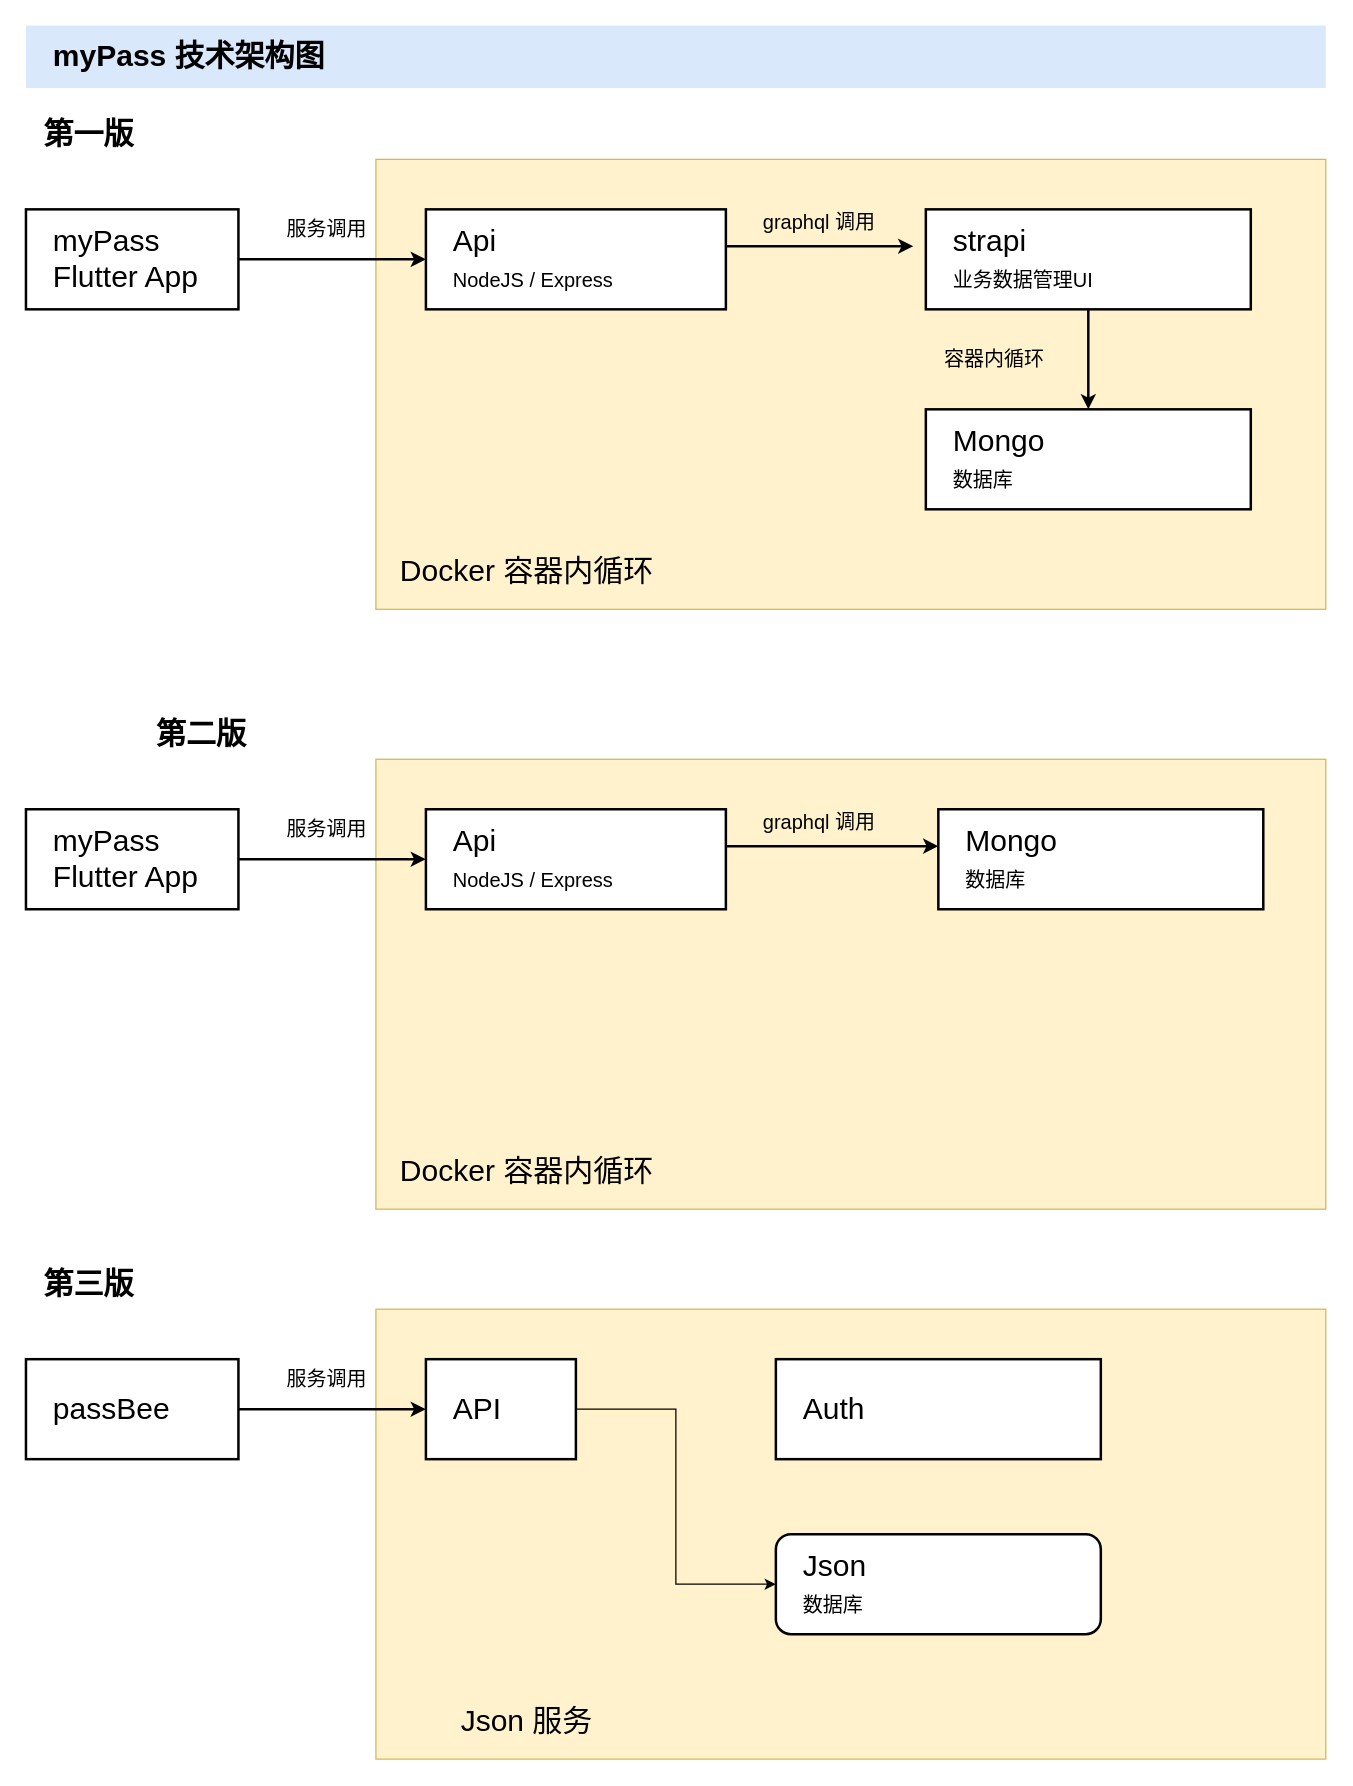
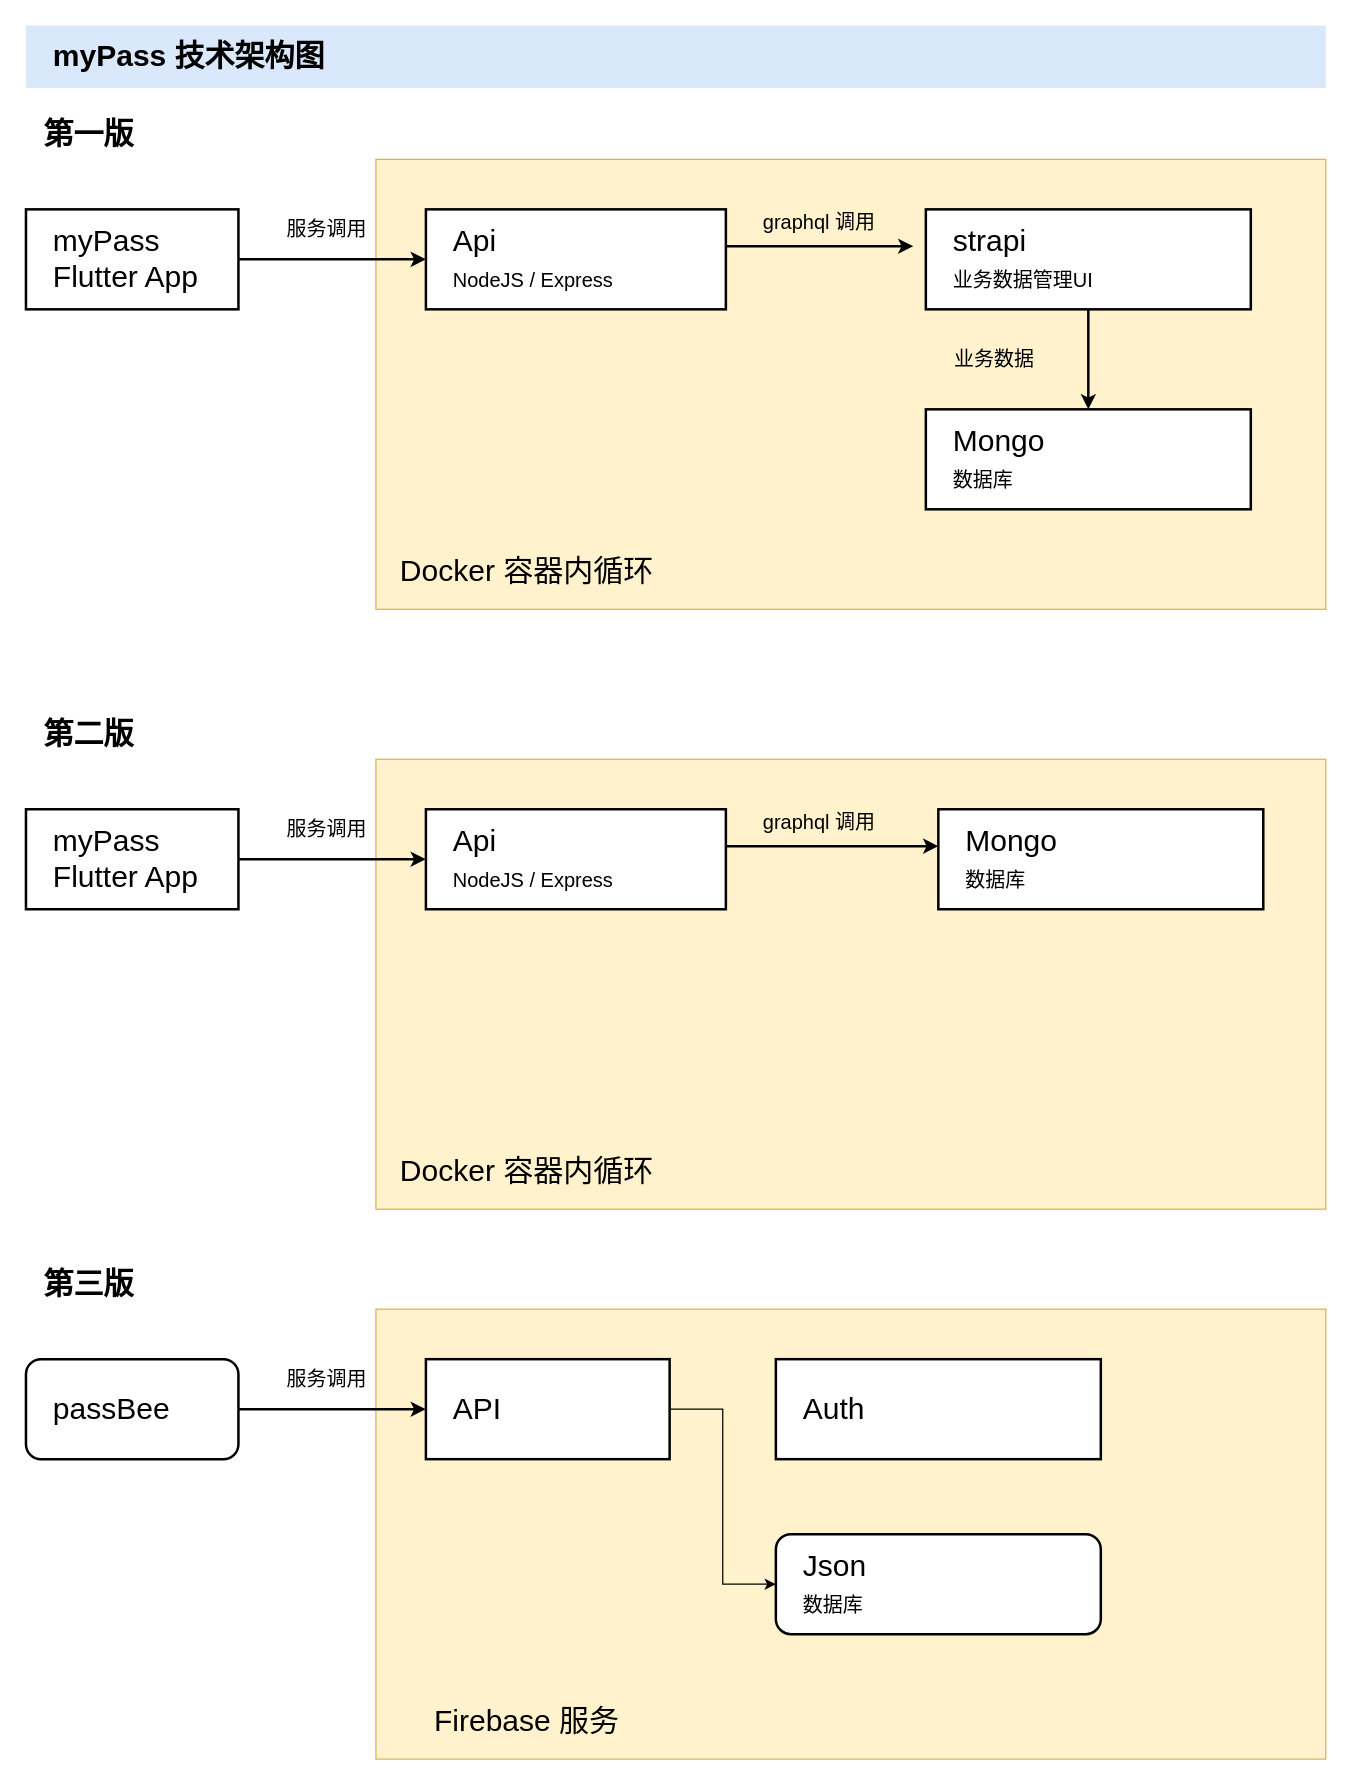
(994, 359) -> (994, 359)
(201, 734) -> (88, 734)
(132, 1409) -> (132, 1409)
(501, 1409) -> (548, 1409)
(527, 1722) -> (527, 1722)
